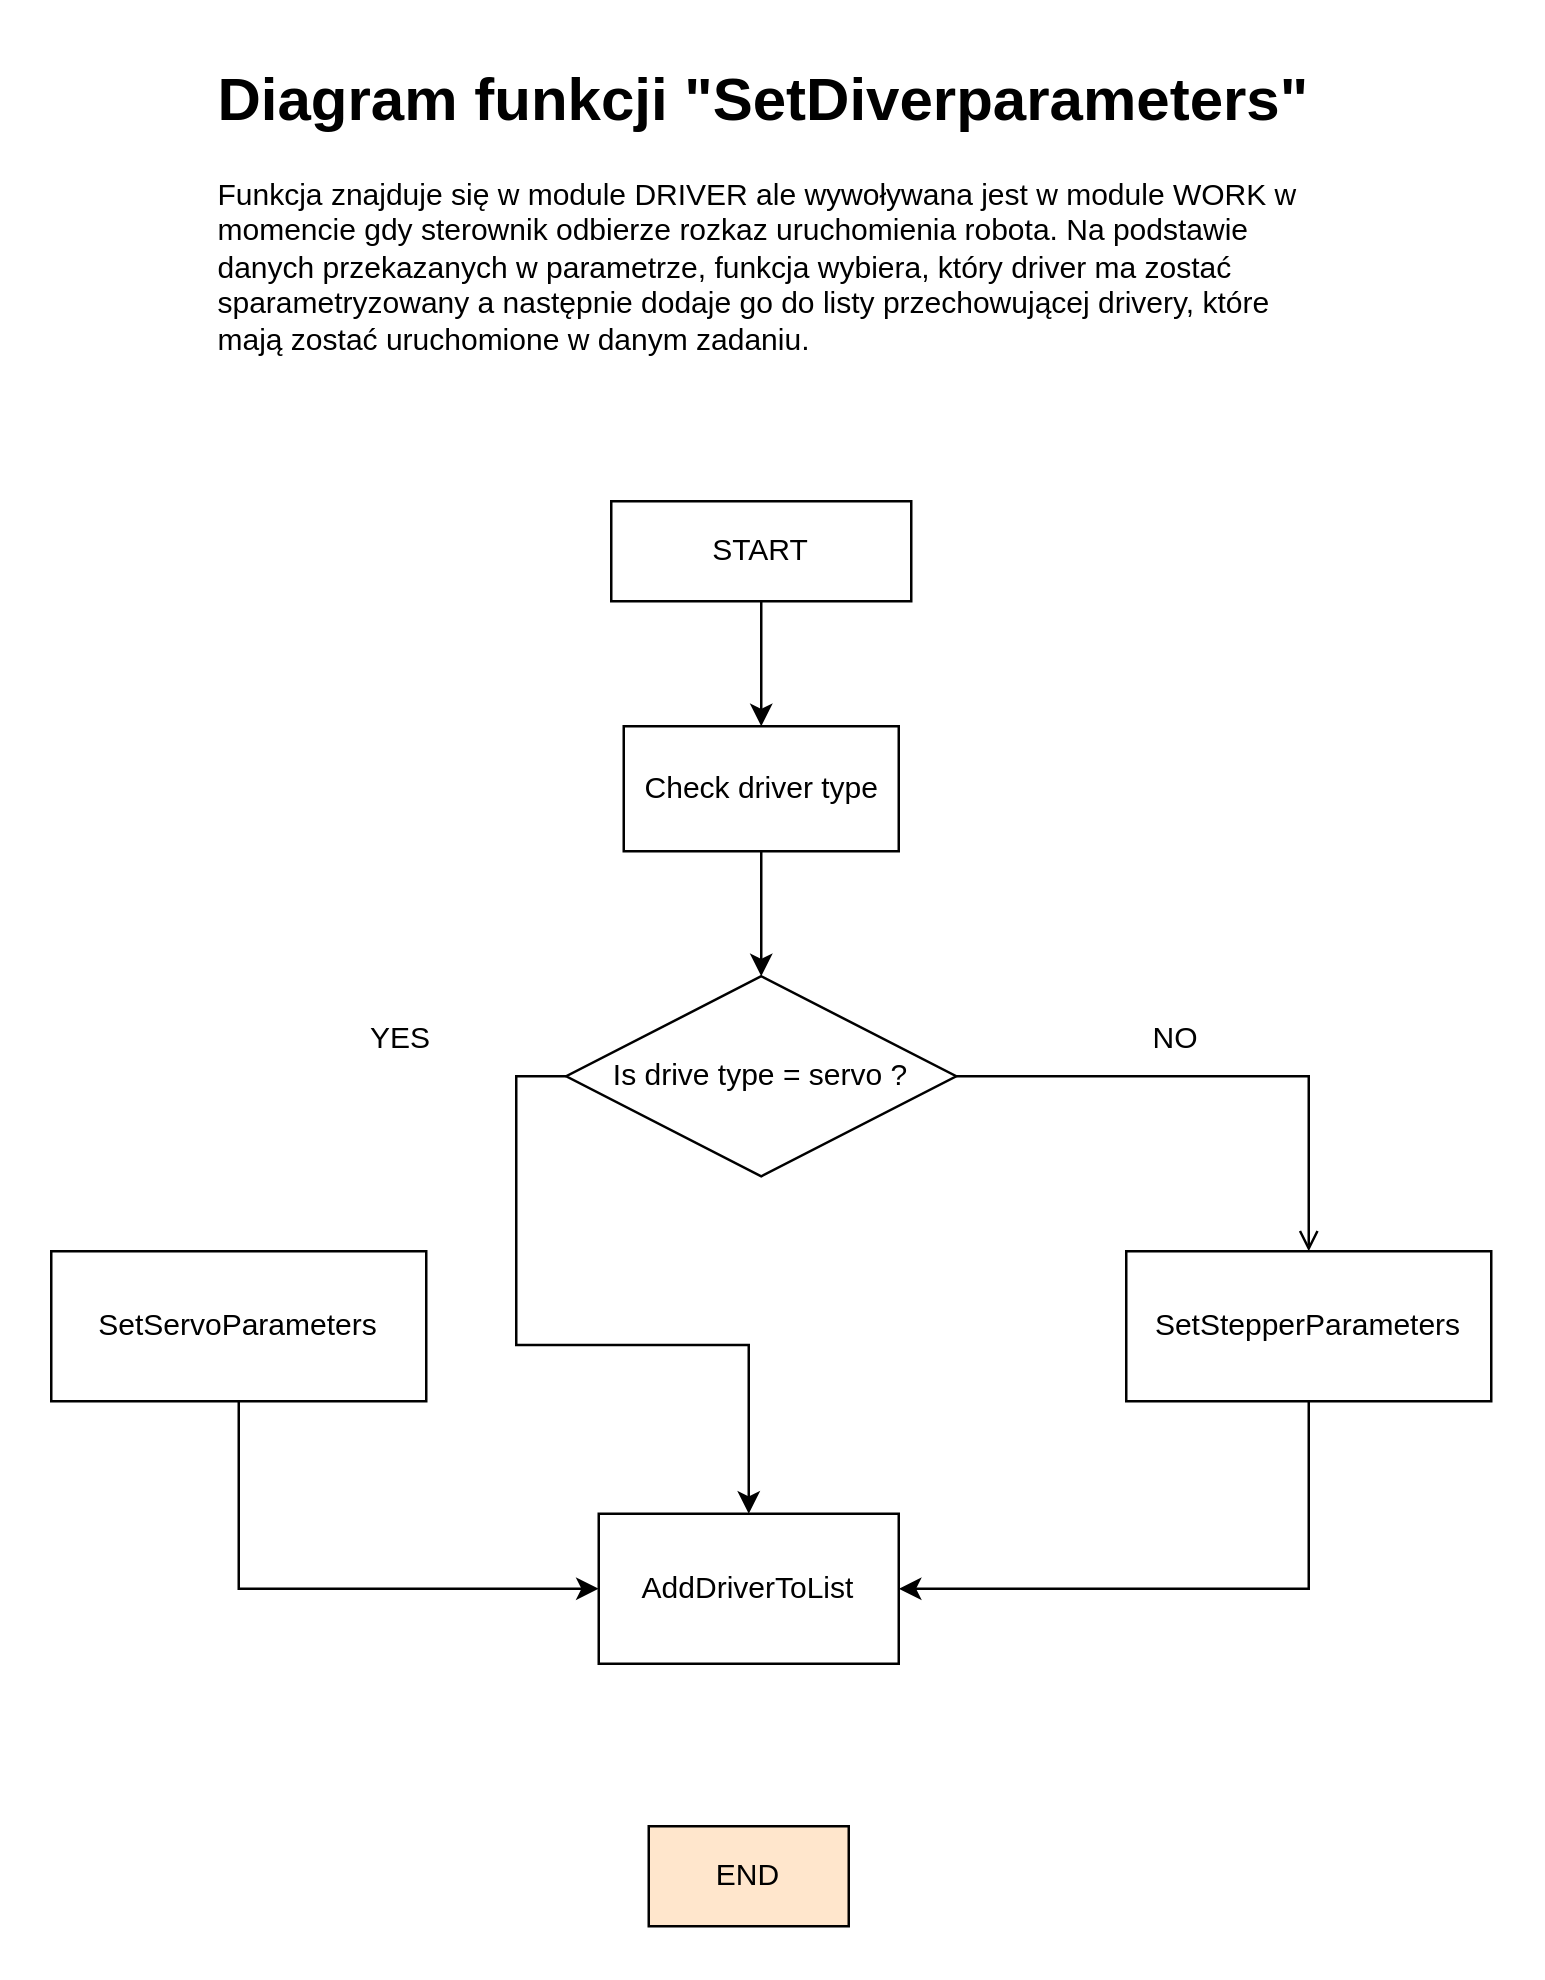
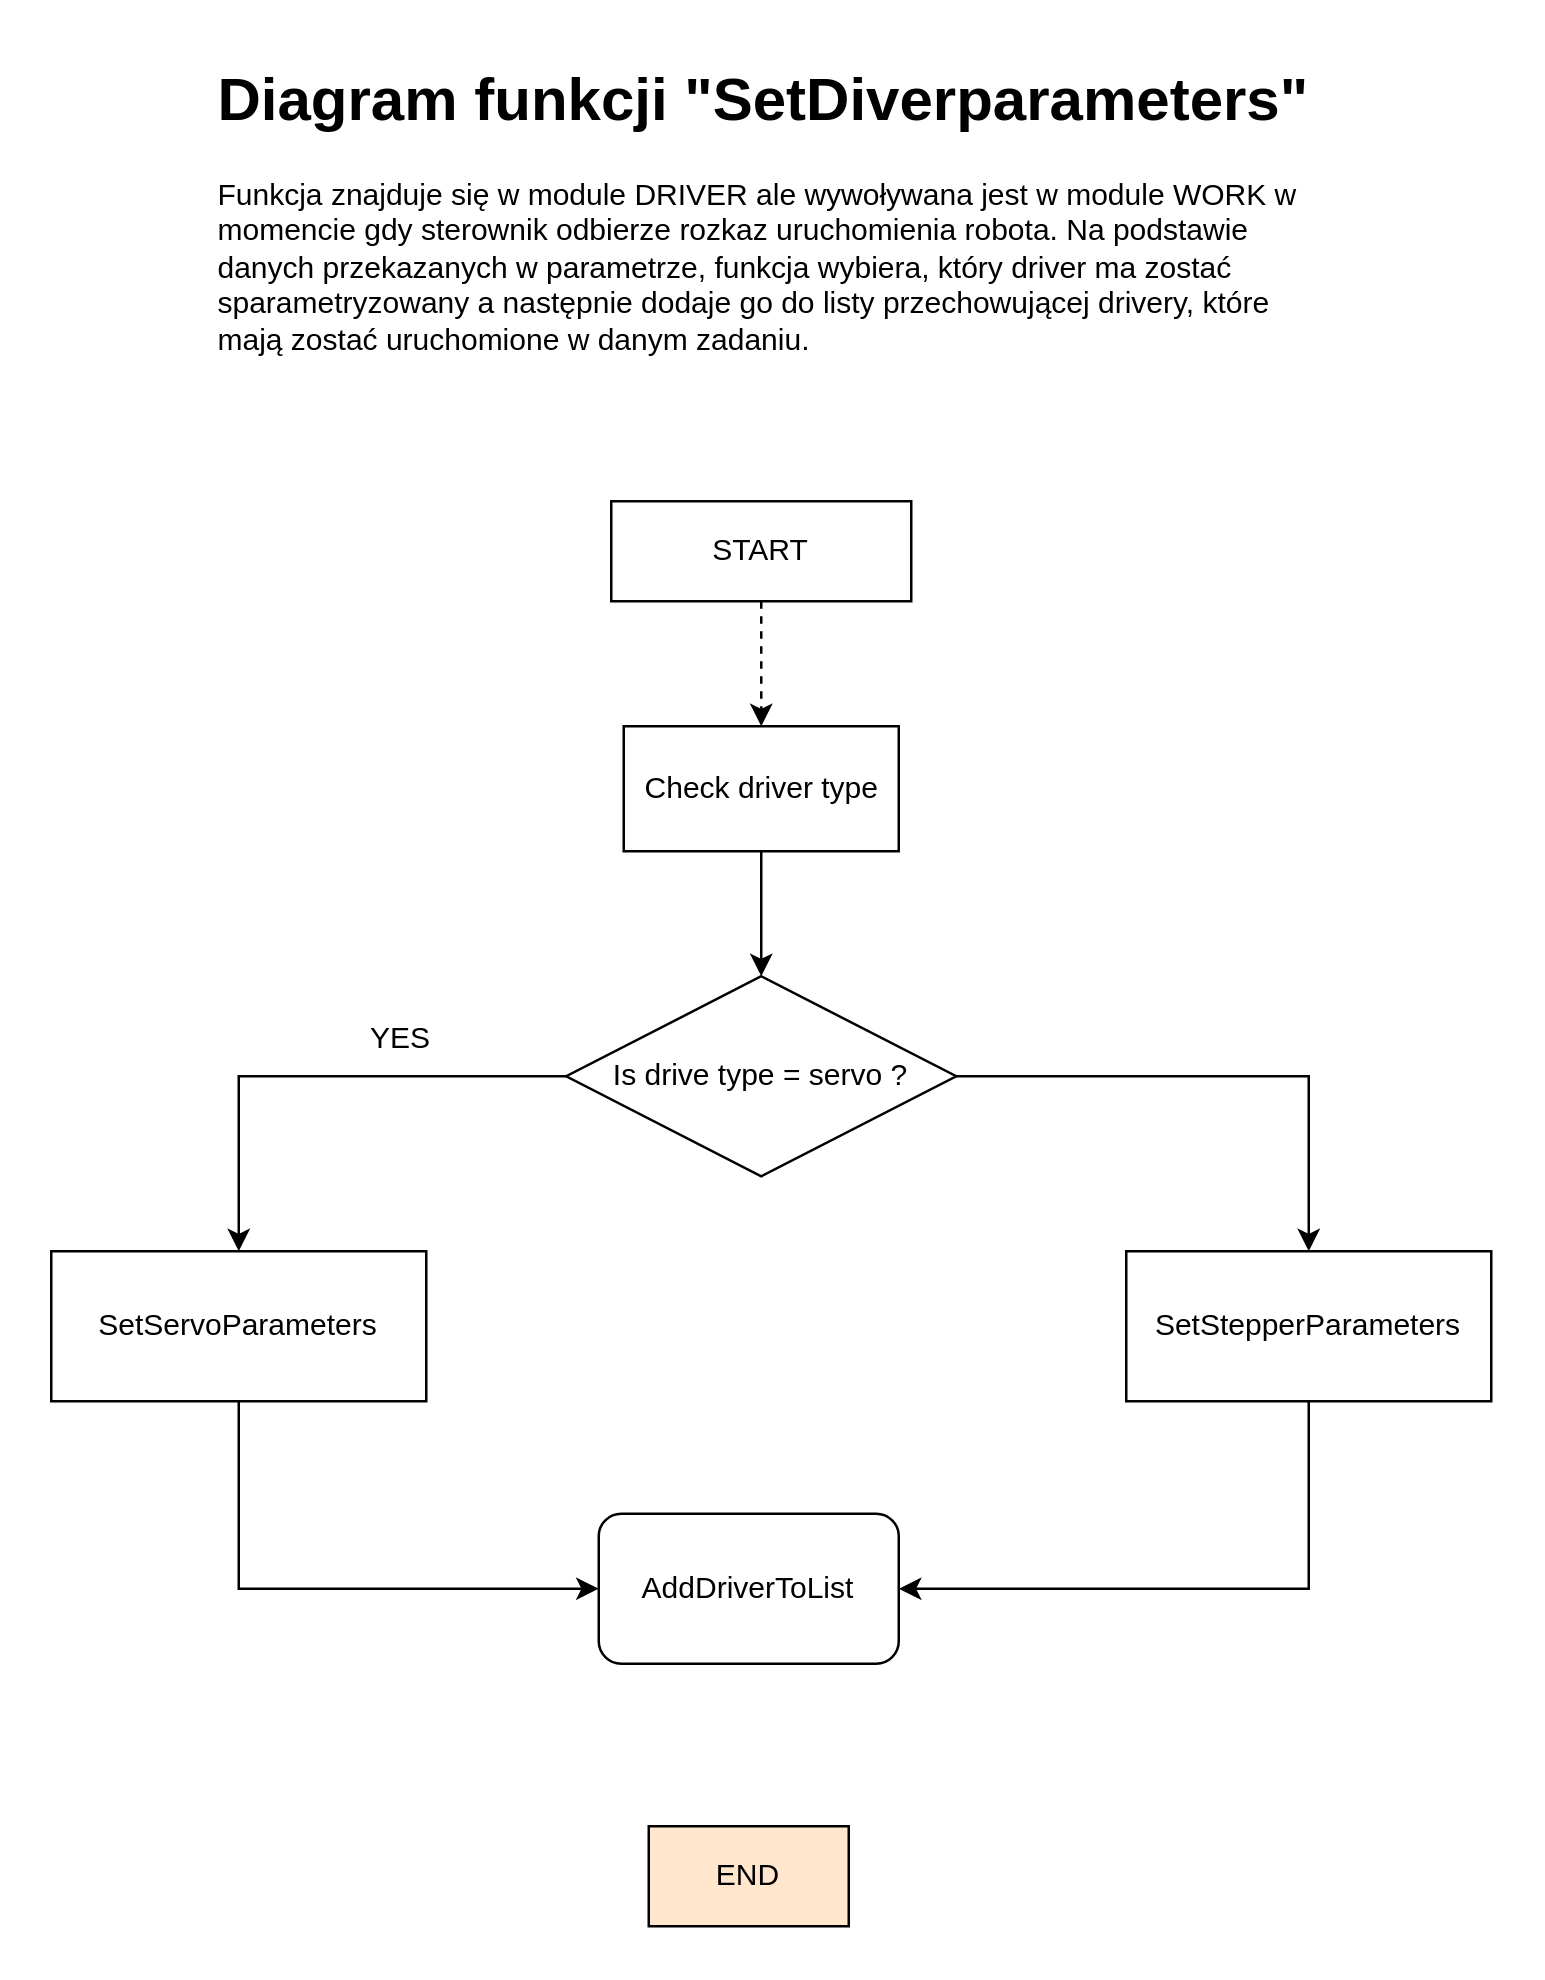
(761, 657) -> (761, 657)
(1176, 1039) -> none
(1309, 1237) -> (1309, 1233)
(572, 1345) -> (300, 1076)
(749, 1589) -> (749, 1589)
